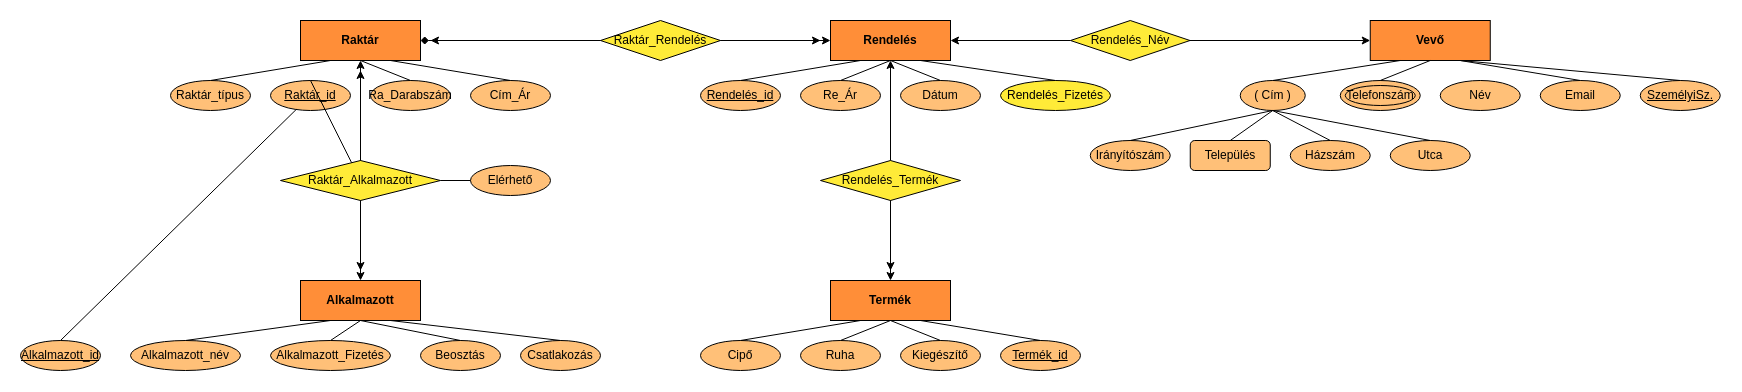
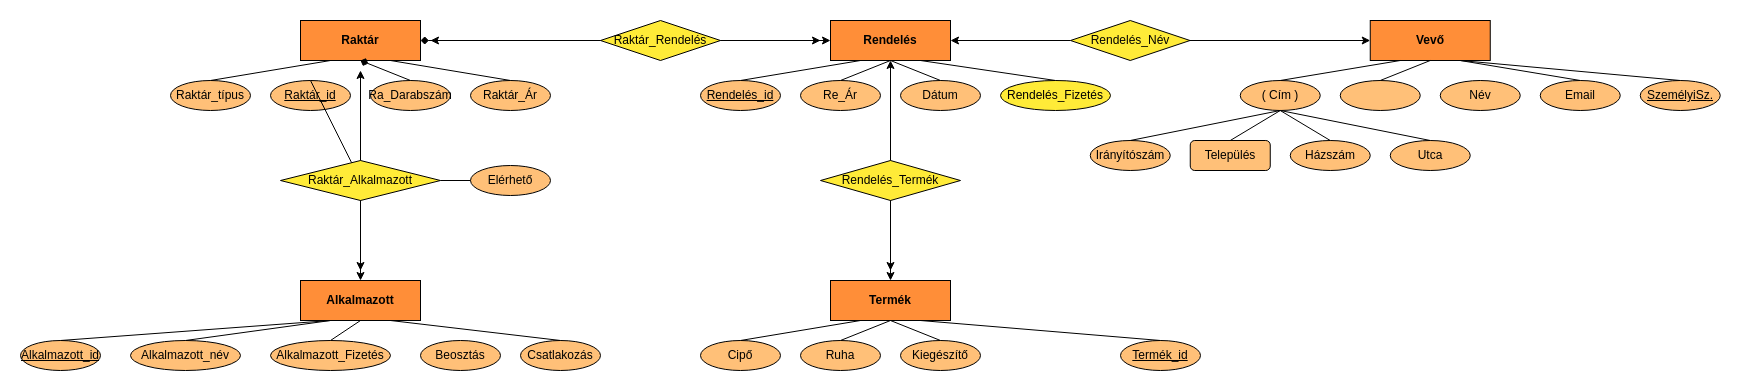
(365, 62) -> (369, 64)
(361, 70) -> none
(511, 96) -> (511, 96)
(1273, 96) -> (1280, 96)
(1380, 96) -> none
(178, 225) -> (184, 331)
(411, 331) -> none
(1041, 356) -> (1161, 356)
